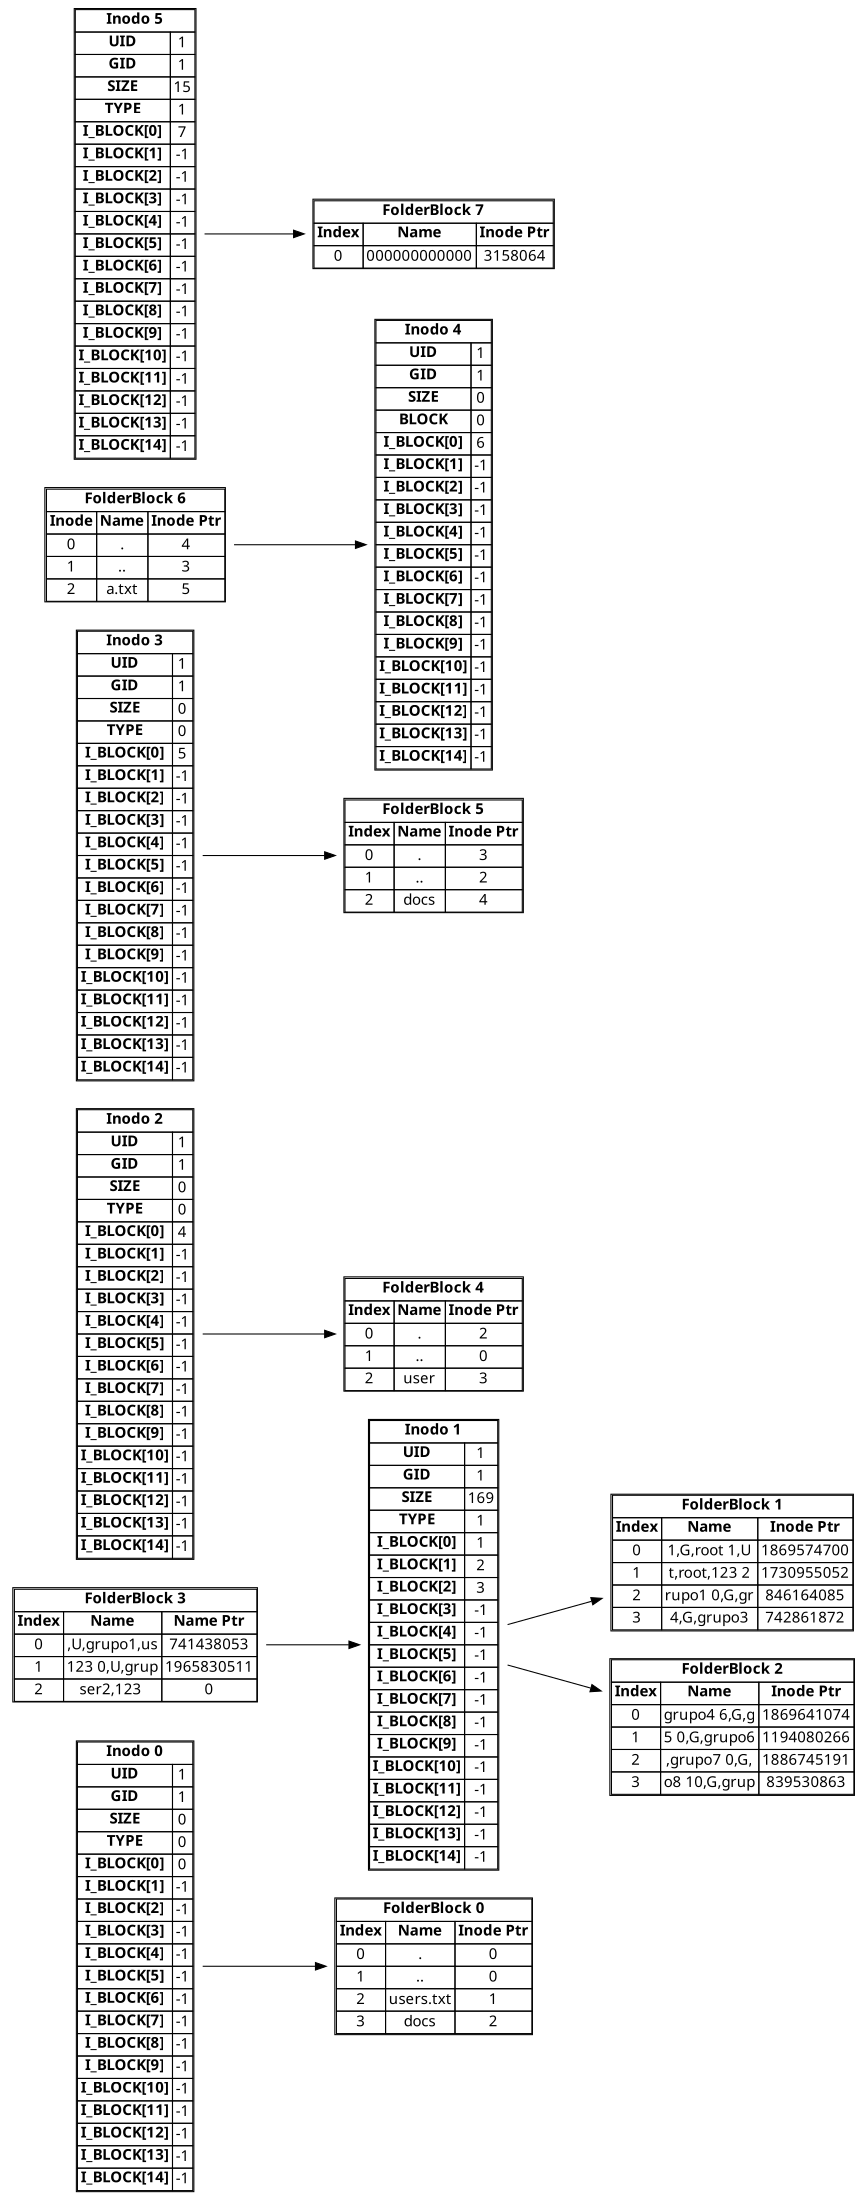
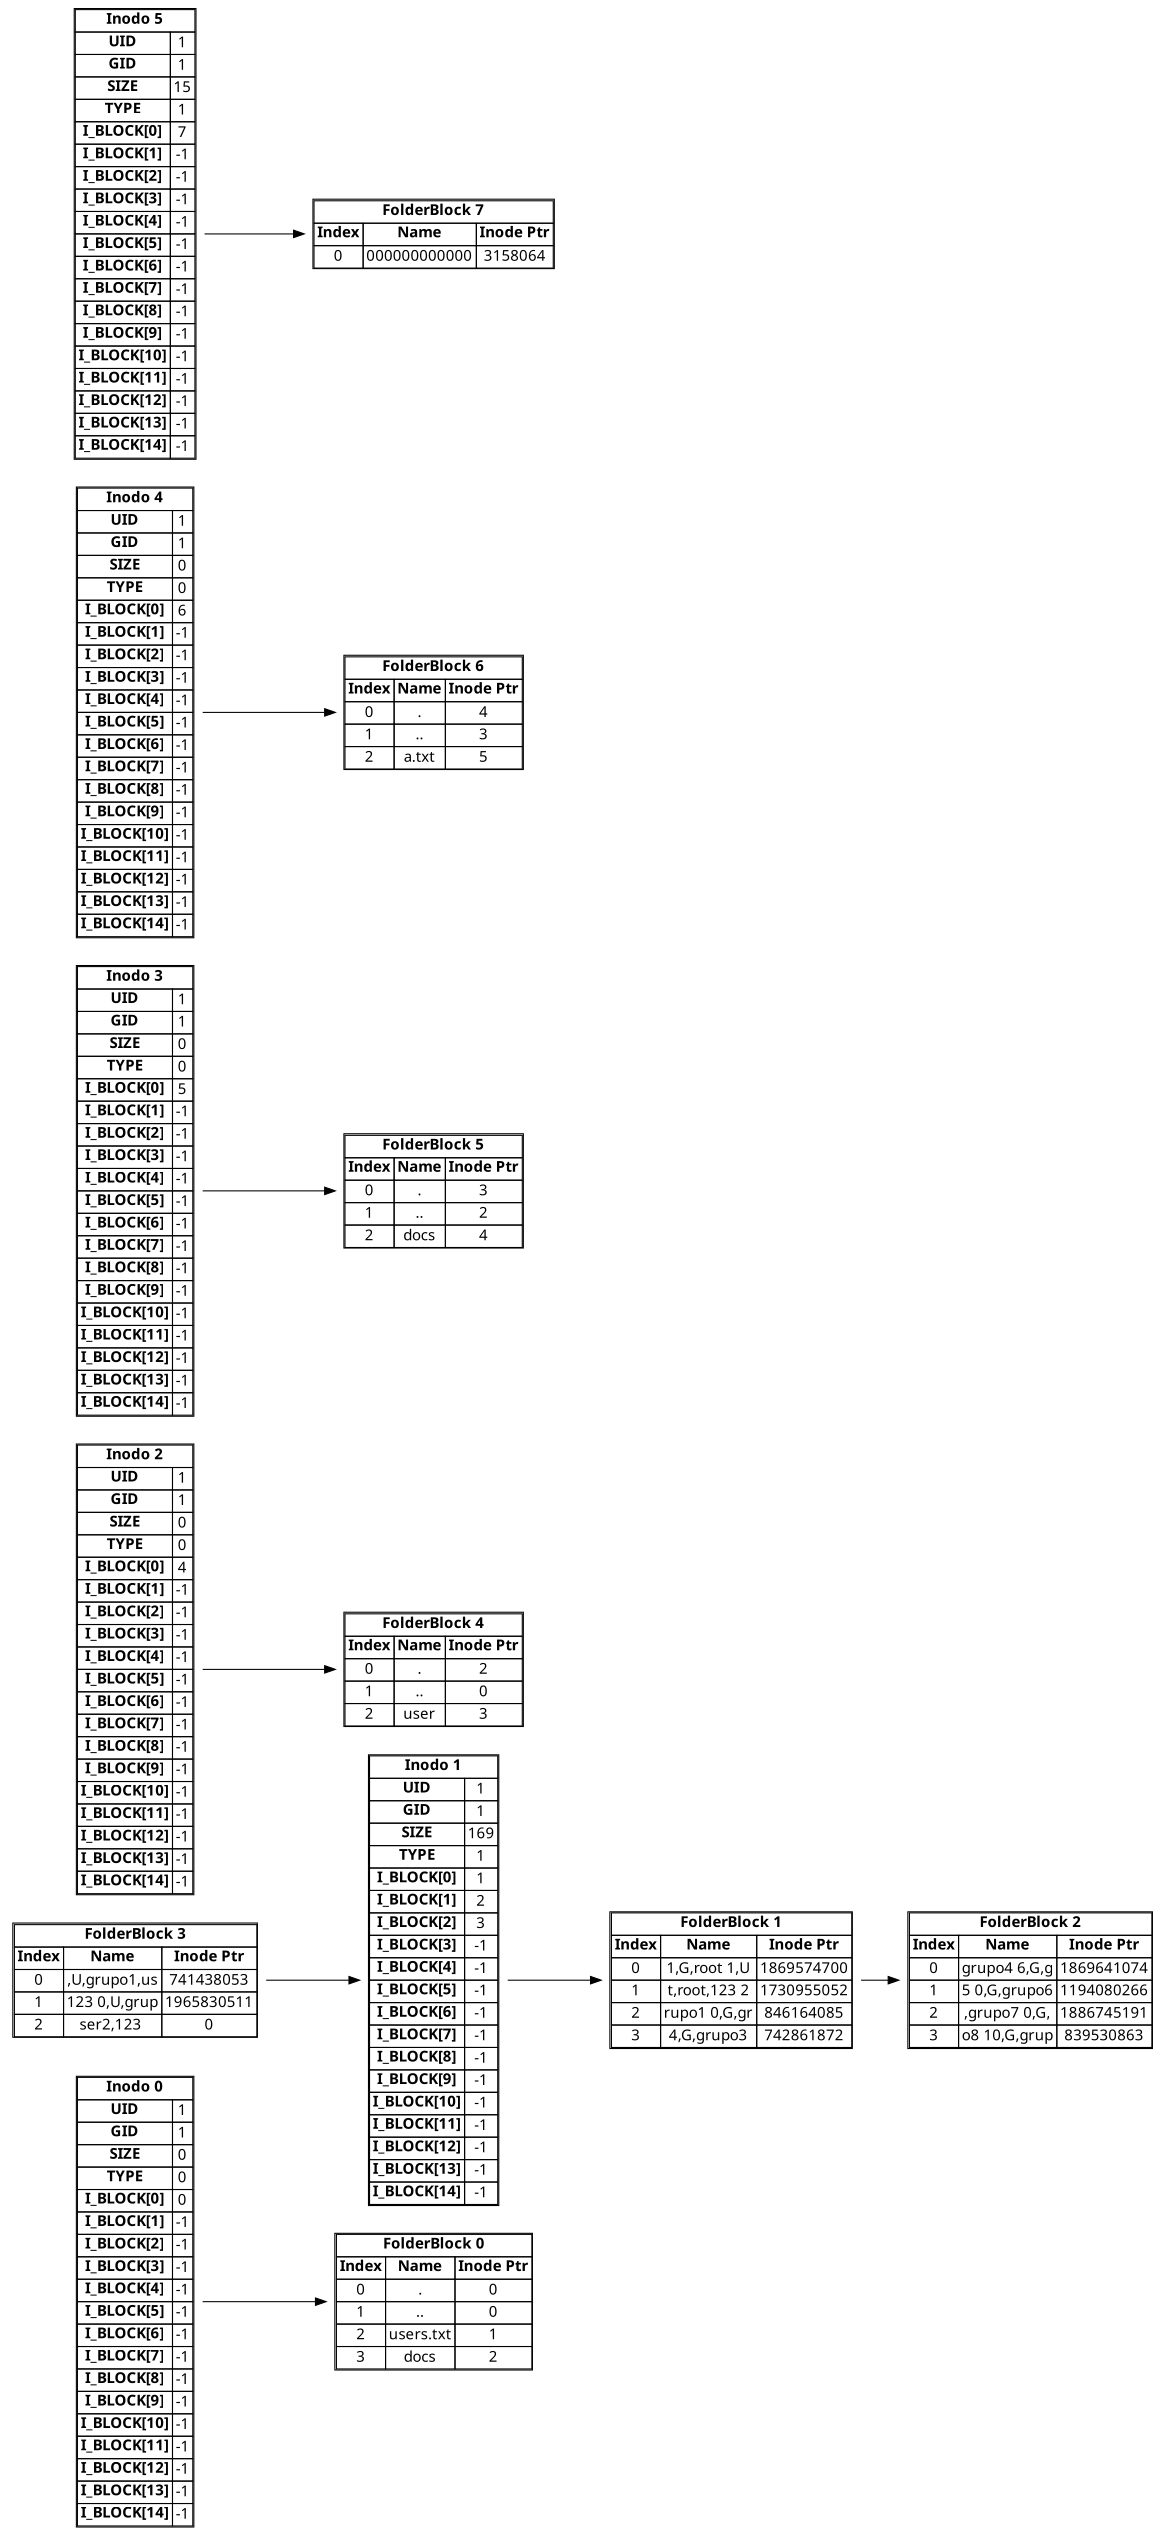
(423, 420) -> (125, 587)
(72, 521) -> (370, 689)
(295, 545) -> (264, 712)
(209, 1621) -> (209, 1957)
(549, 1677) -> (875, 1980)
